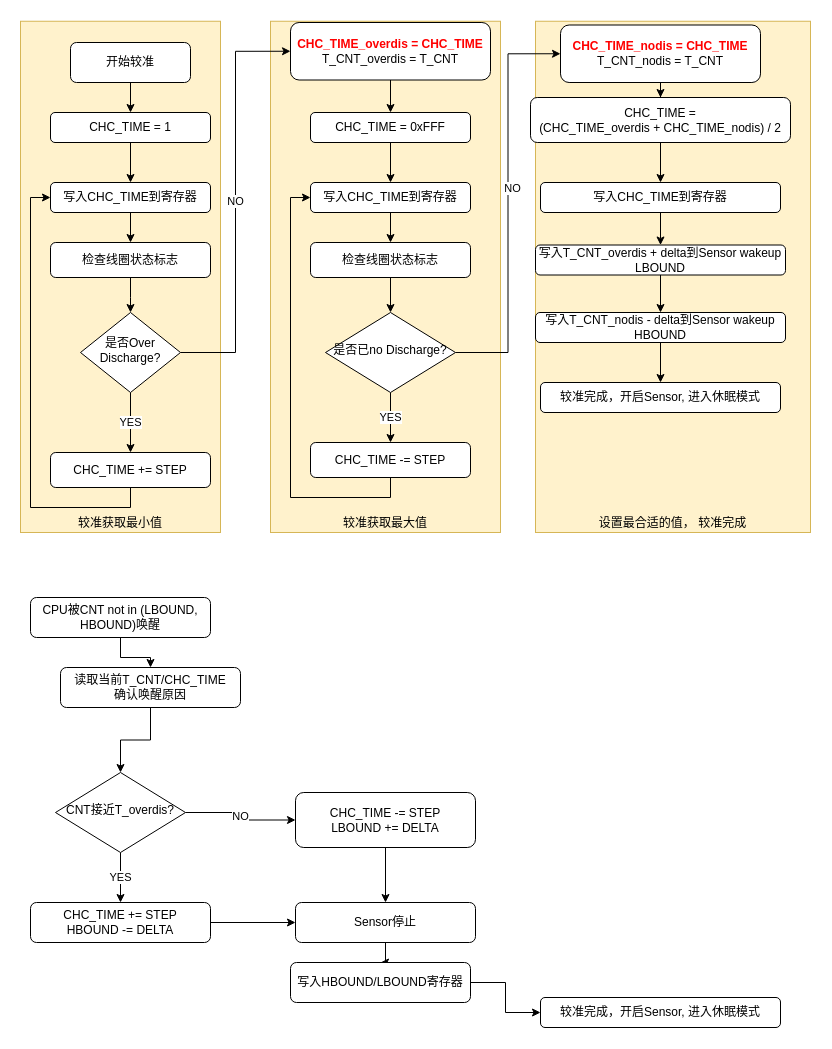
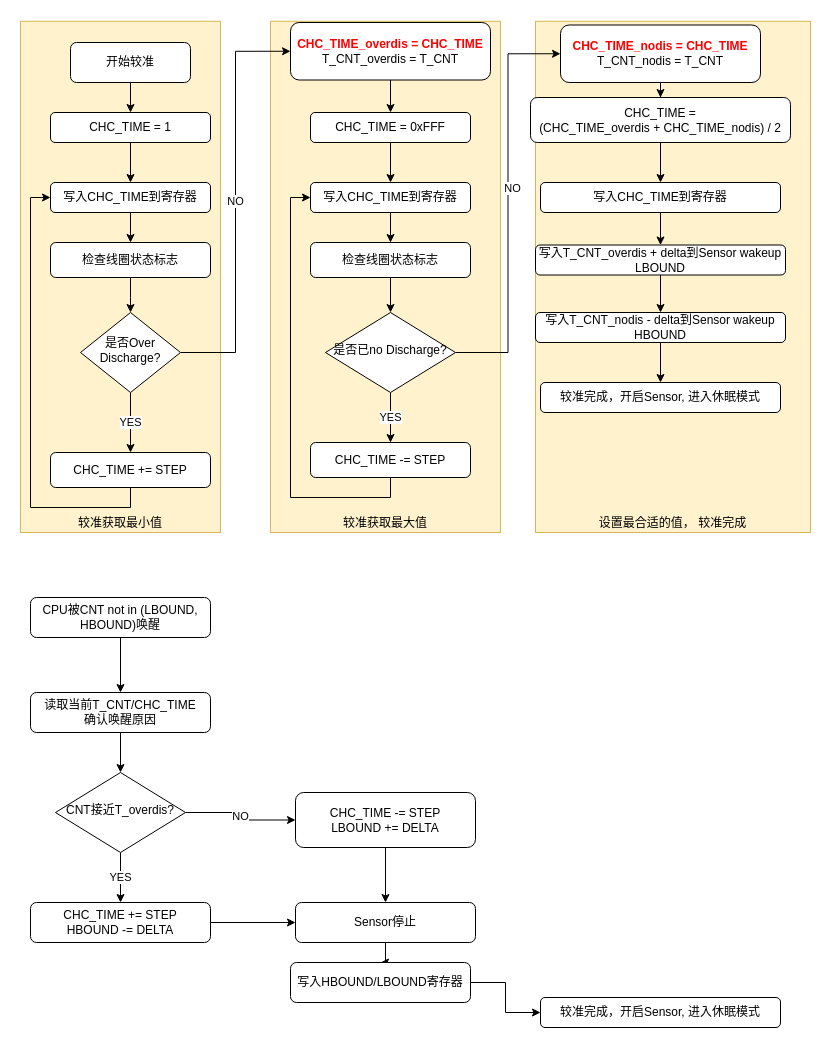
(151, 688) -> (121, 713)
